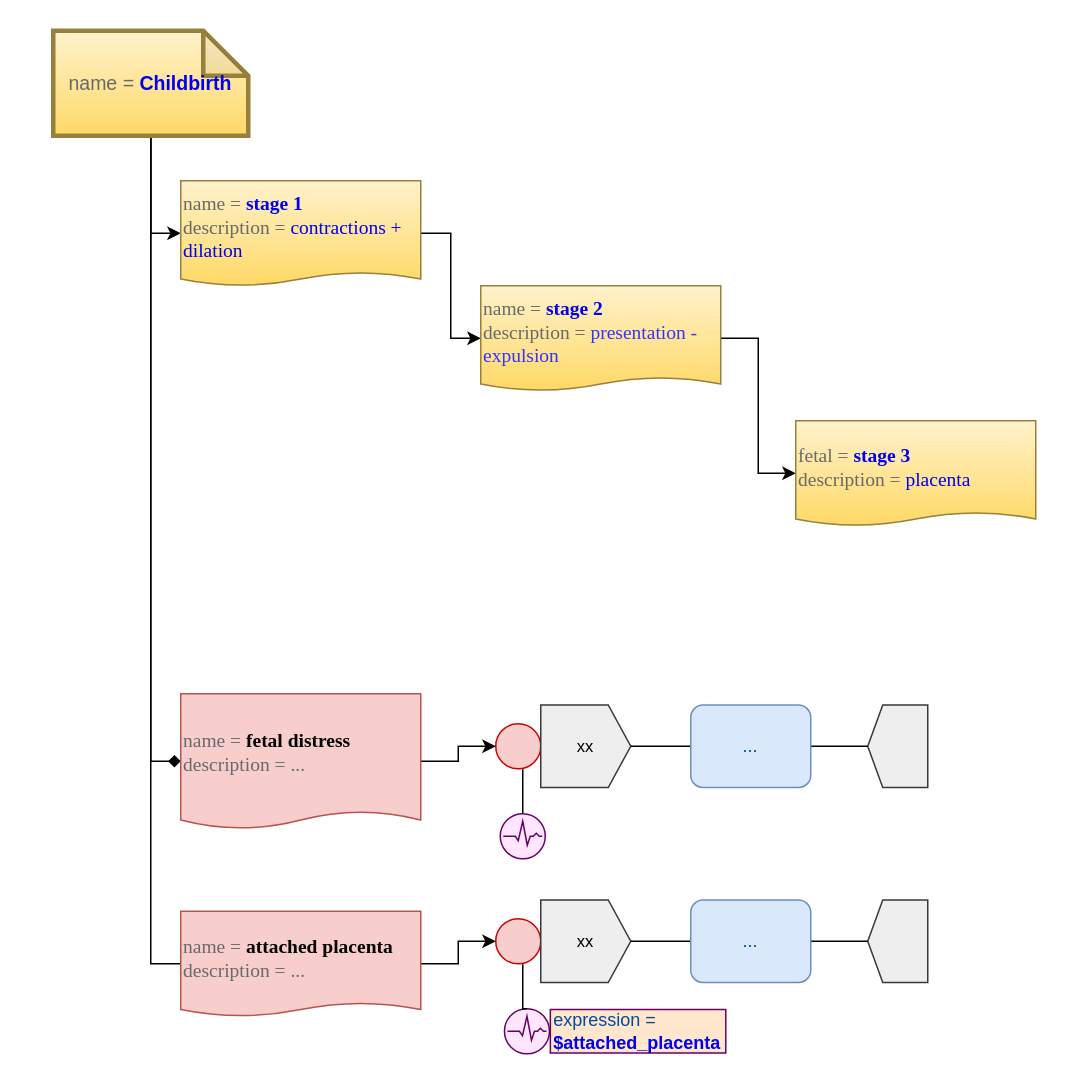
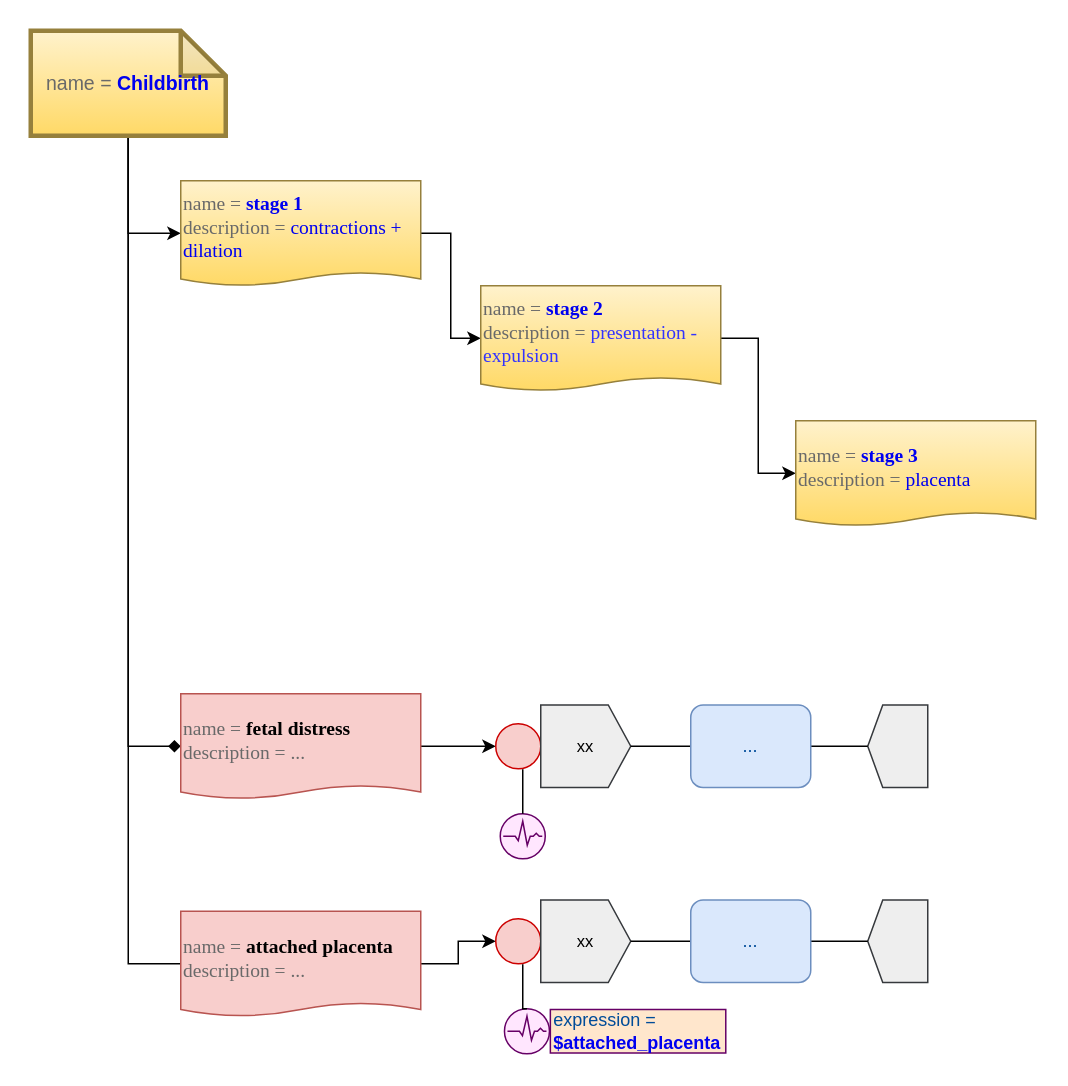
(151, 83) -> (128, 83)
(911, 467) -> (911, 467)
(301, 761) -> (301, 746)
